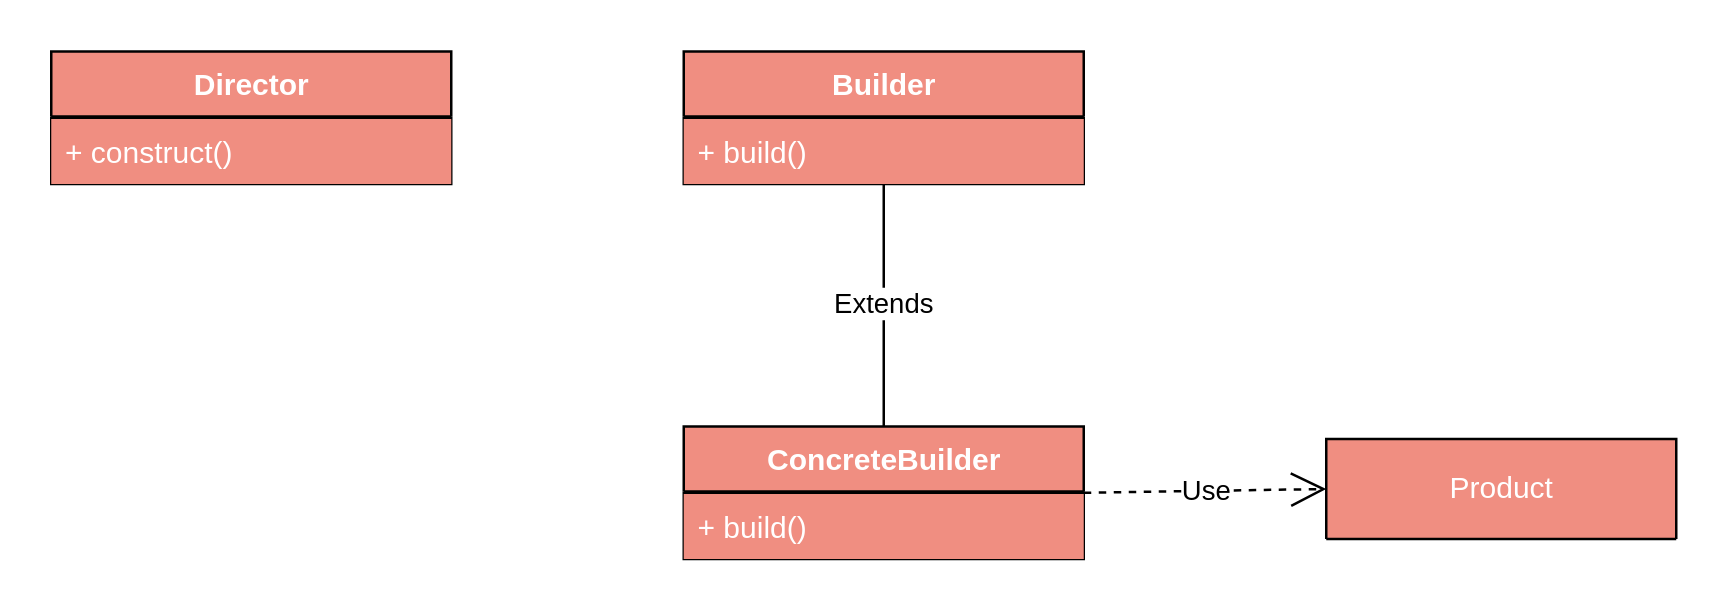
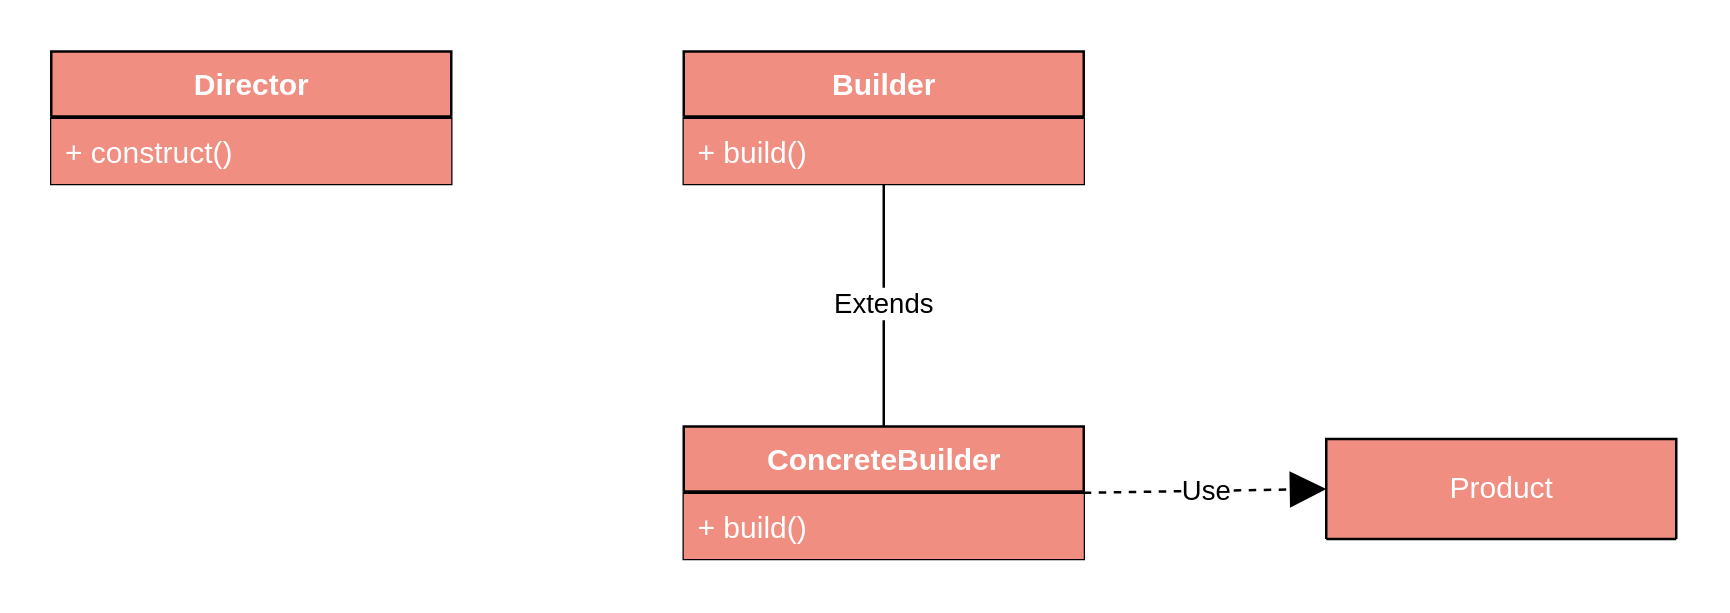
(1304, 489) -> (1289, 489)
